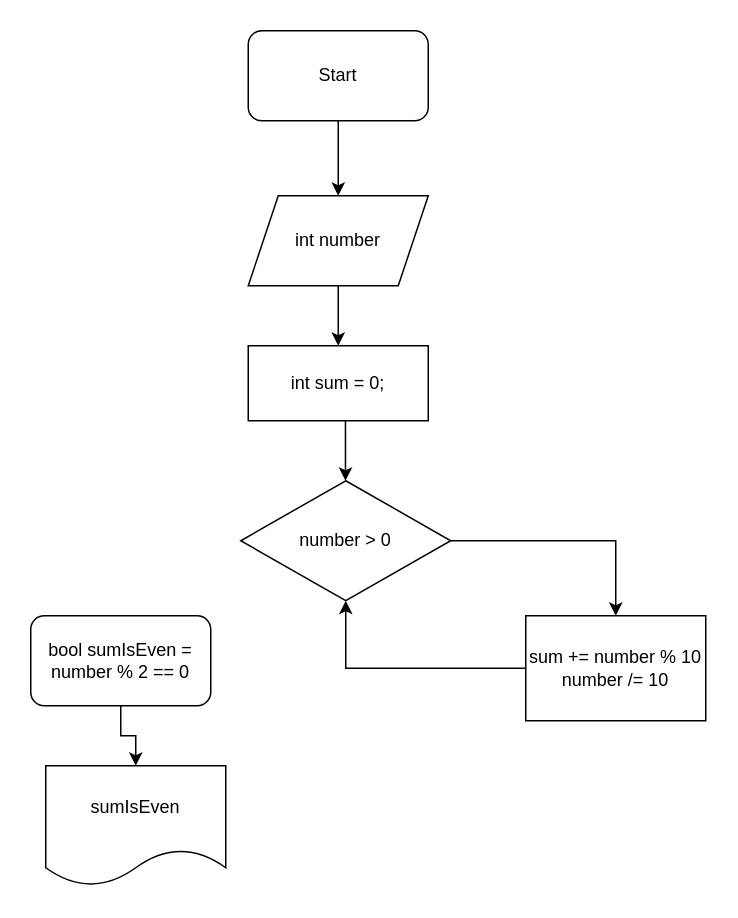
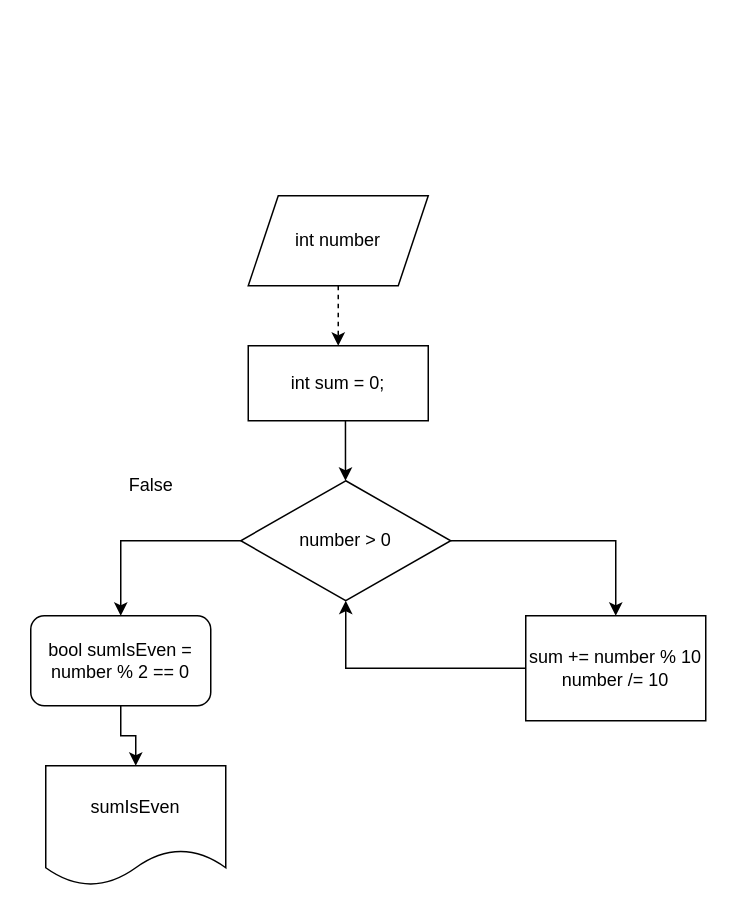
(338, 76) -> none
(338, 153) -> none
(338, 310) -> (338, 310)
none -> (151, 485)
none -> (149, 541)
